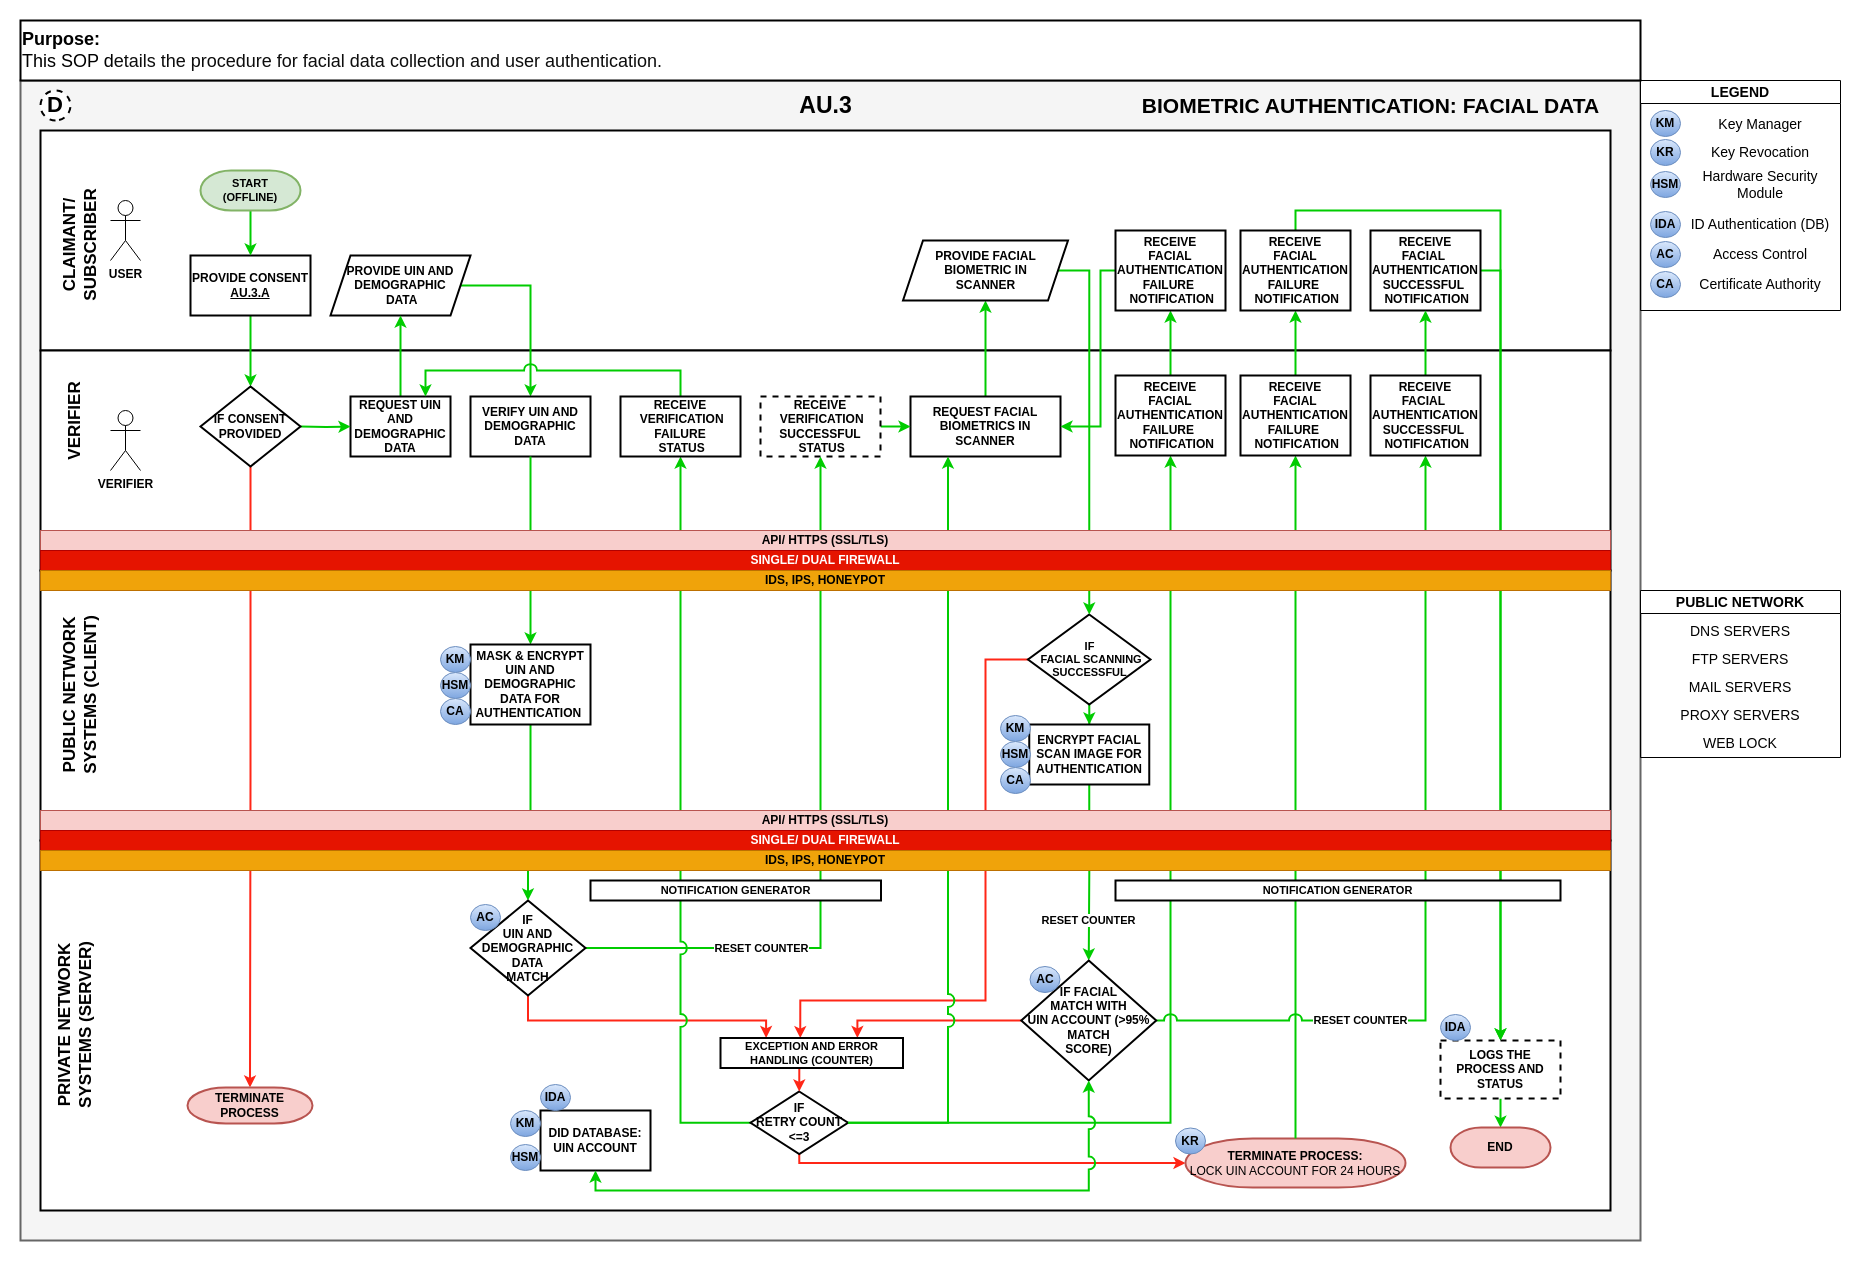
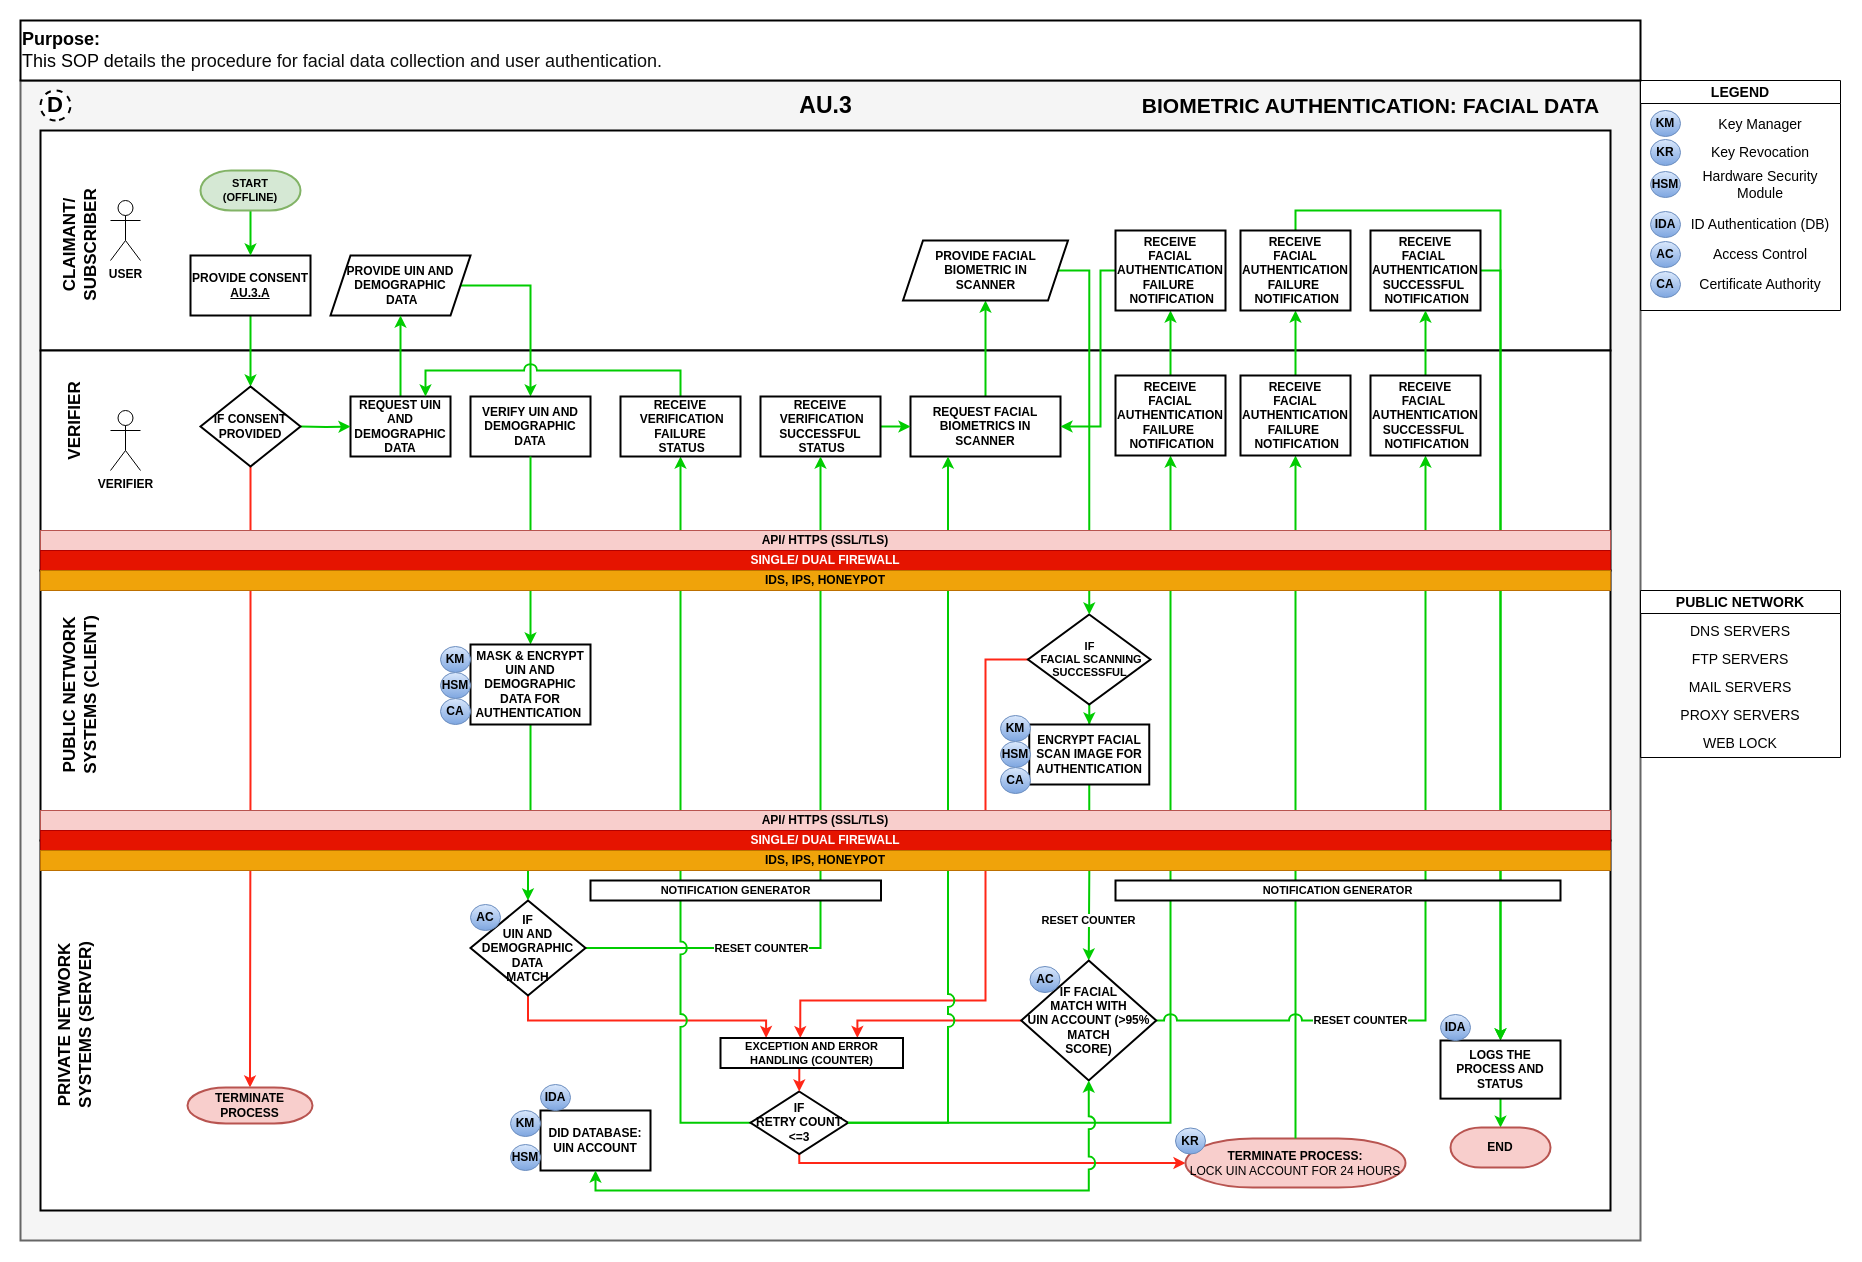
(821, 427) -> (821, 427)
(1501, 1070) -> (1501, 1070)
